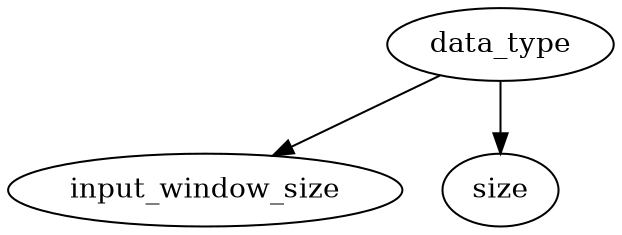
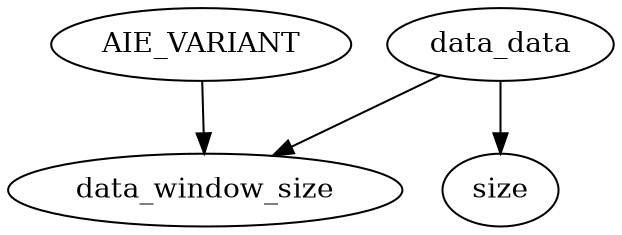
none -> (201, 44)
(500, 44) -> (500, 44)
(205, 190) -> (205, 190)
